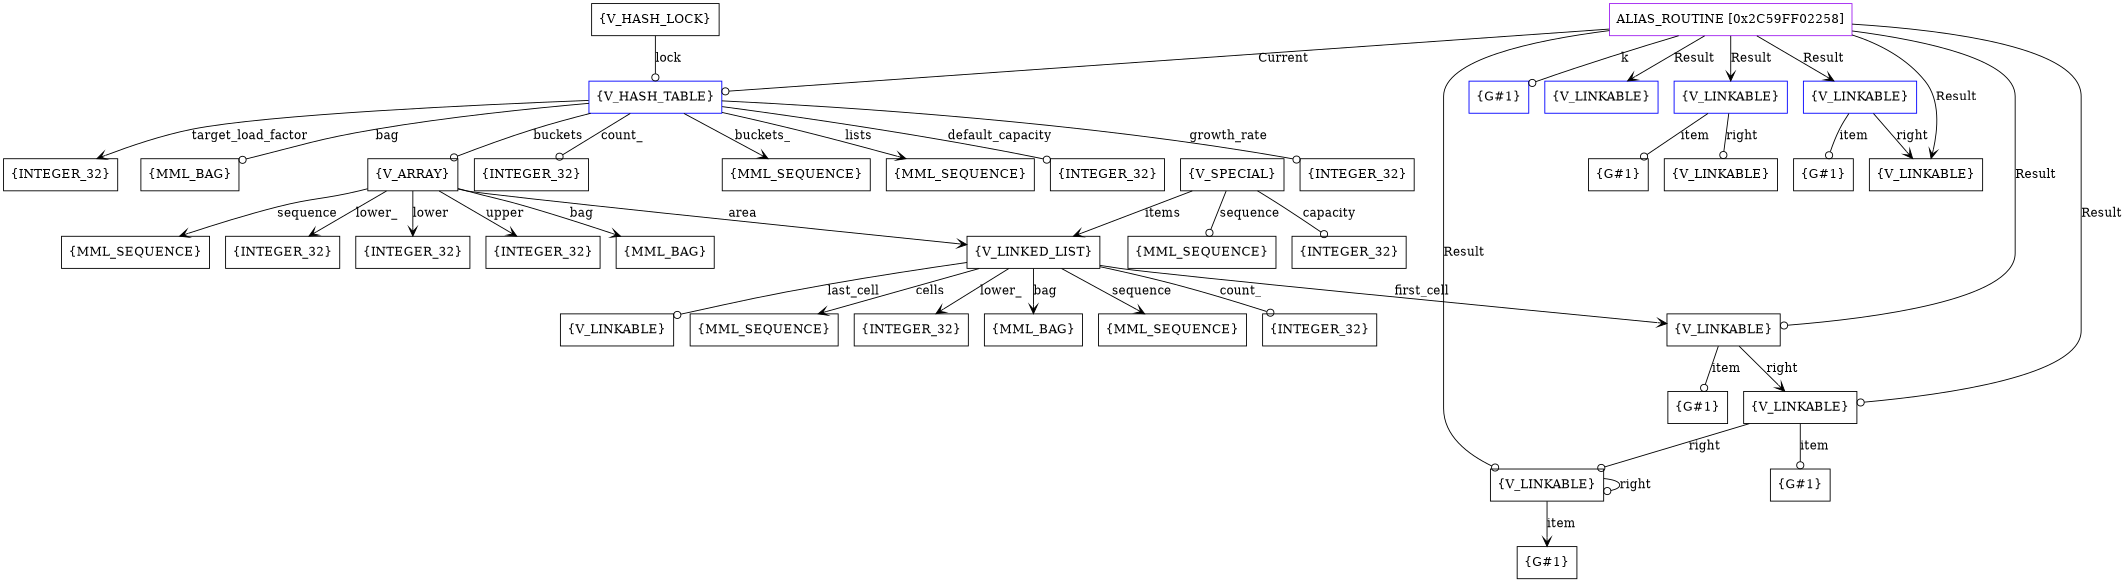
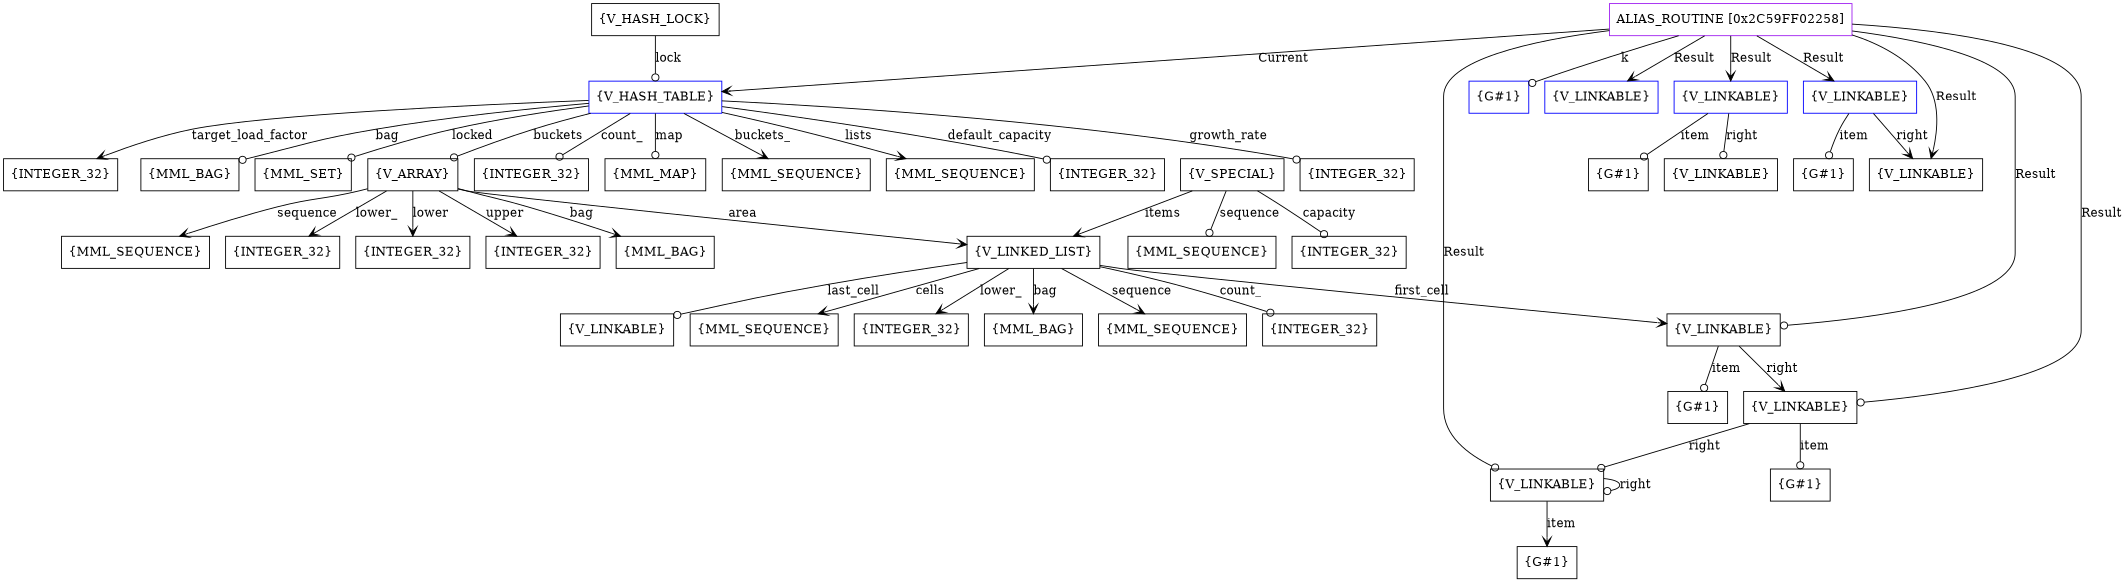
(1169, 60) -> (1169, 60)
none -> (303, 175)
none -> (655, 175)
